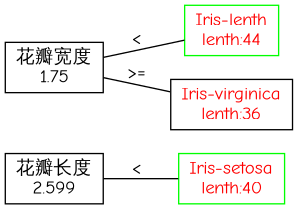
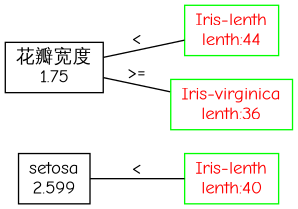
(232, 105) -> (232, 105)
(54, 179) -> (54, 179)
(232, 179) -> (232, 179)
